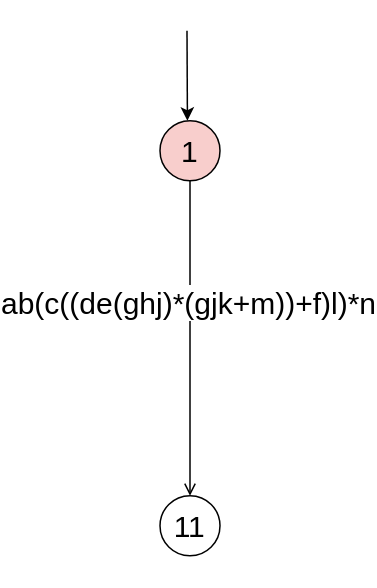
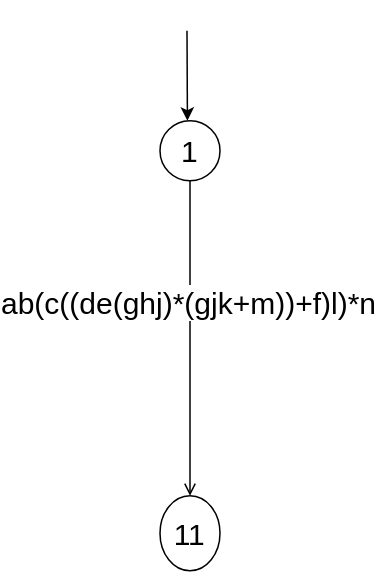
(190, 151) -> (190, 151)
(190, 526) -> (190, 533)
